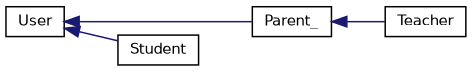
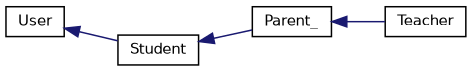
(166, 22) -> (233, 34)
